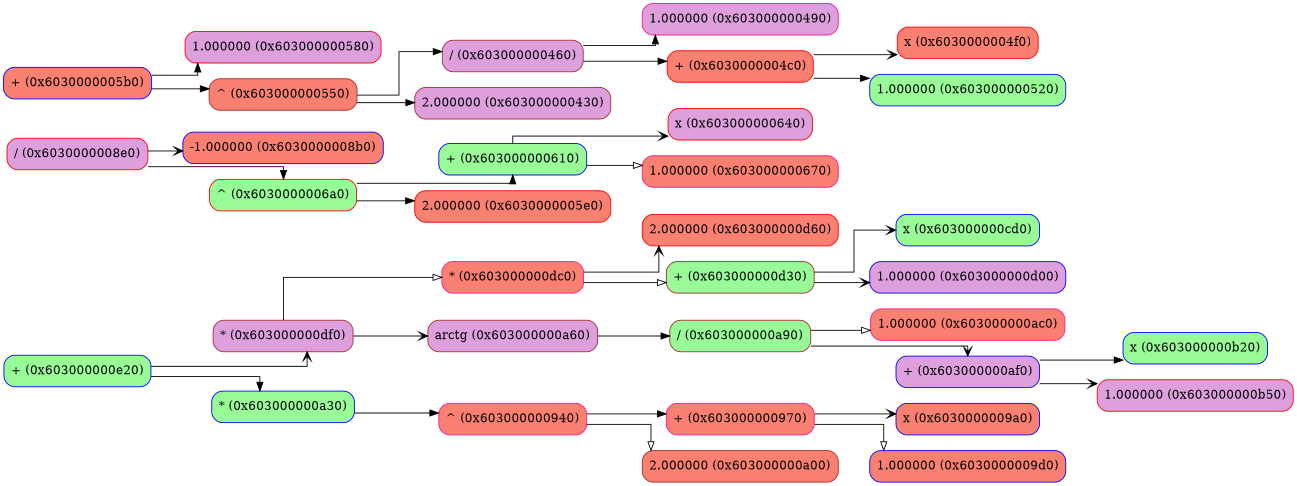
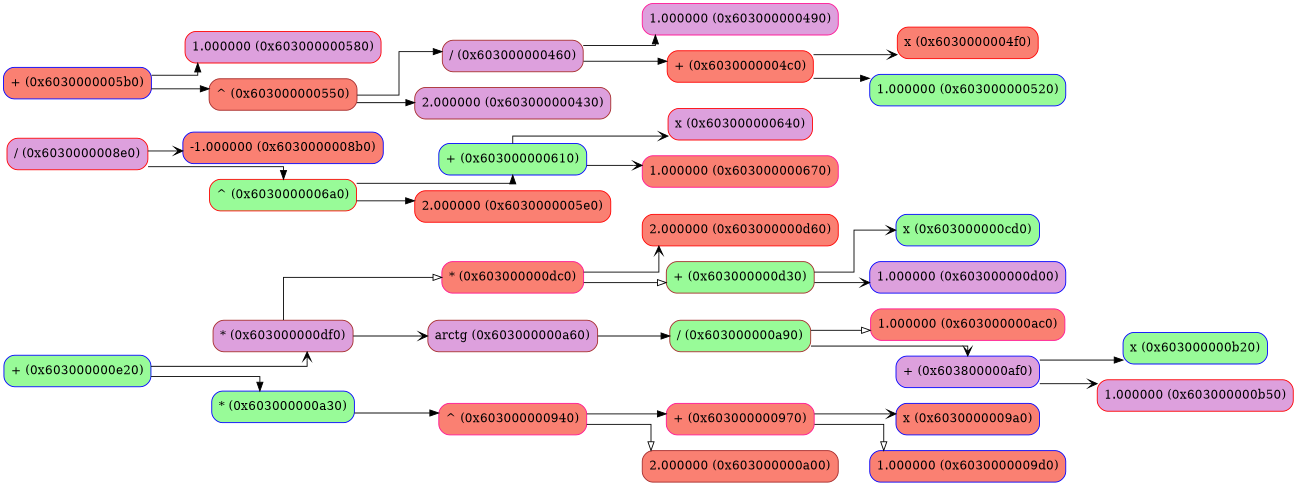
(610, 165) -> (610, 165)
(968, 372) -> (968, 372)
